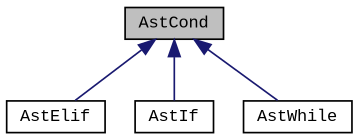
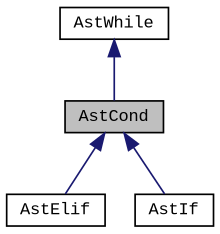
(243, 75) -> (114, 79)
